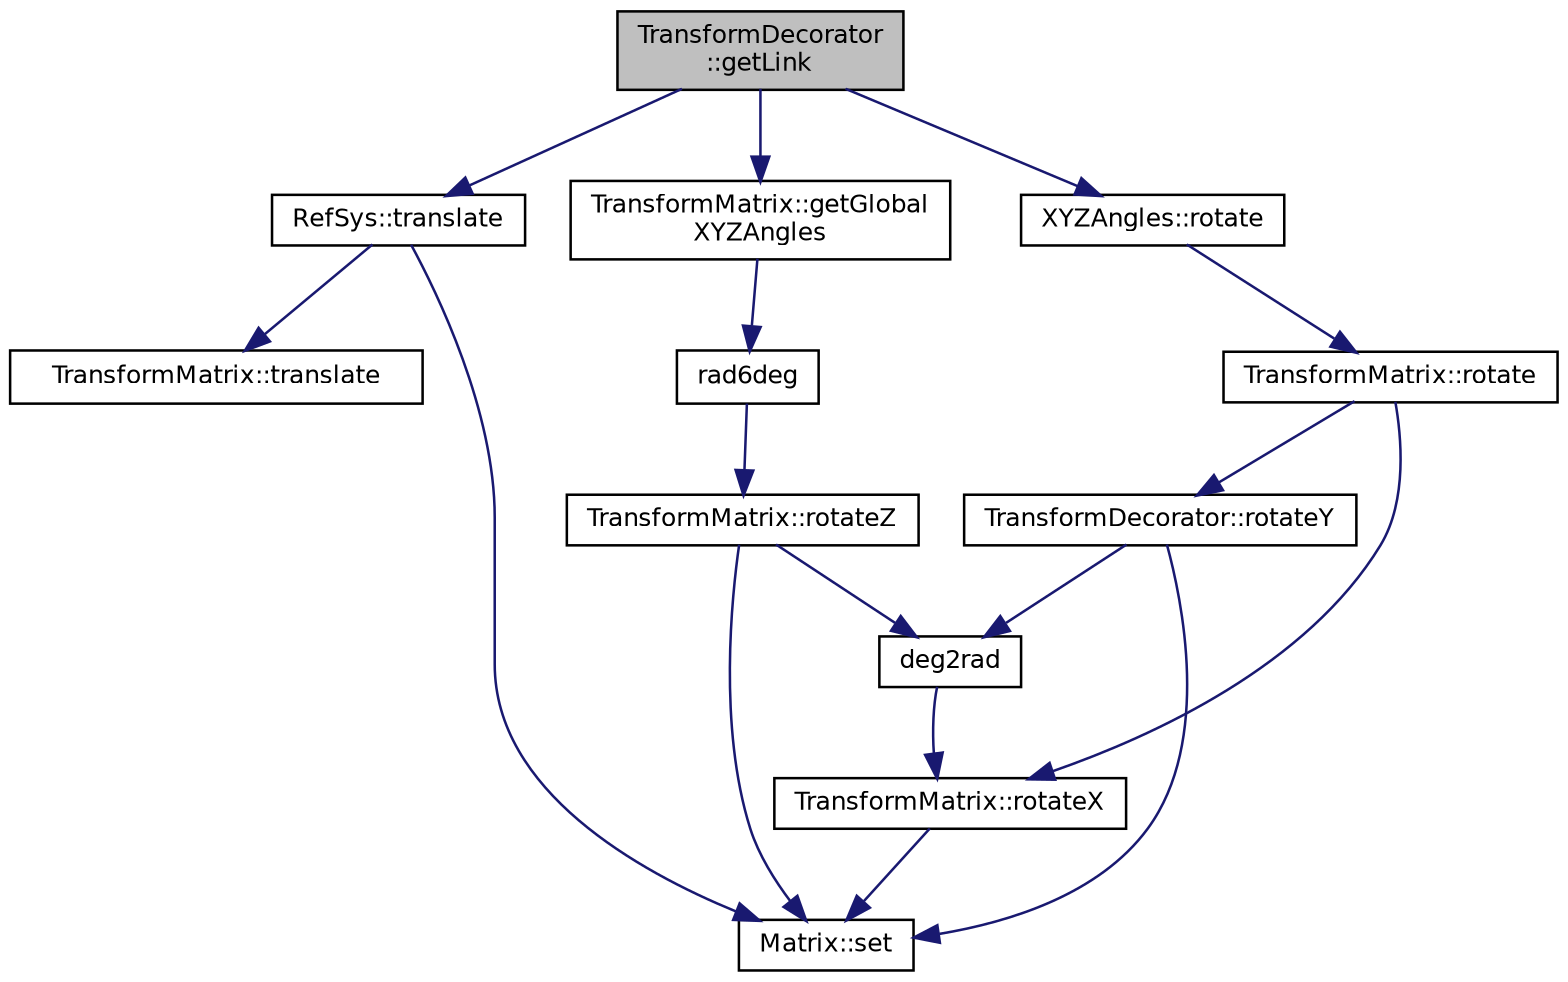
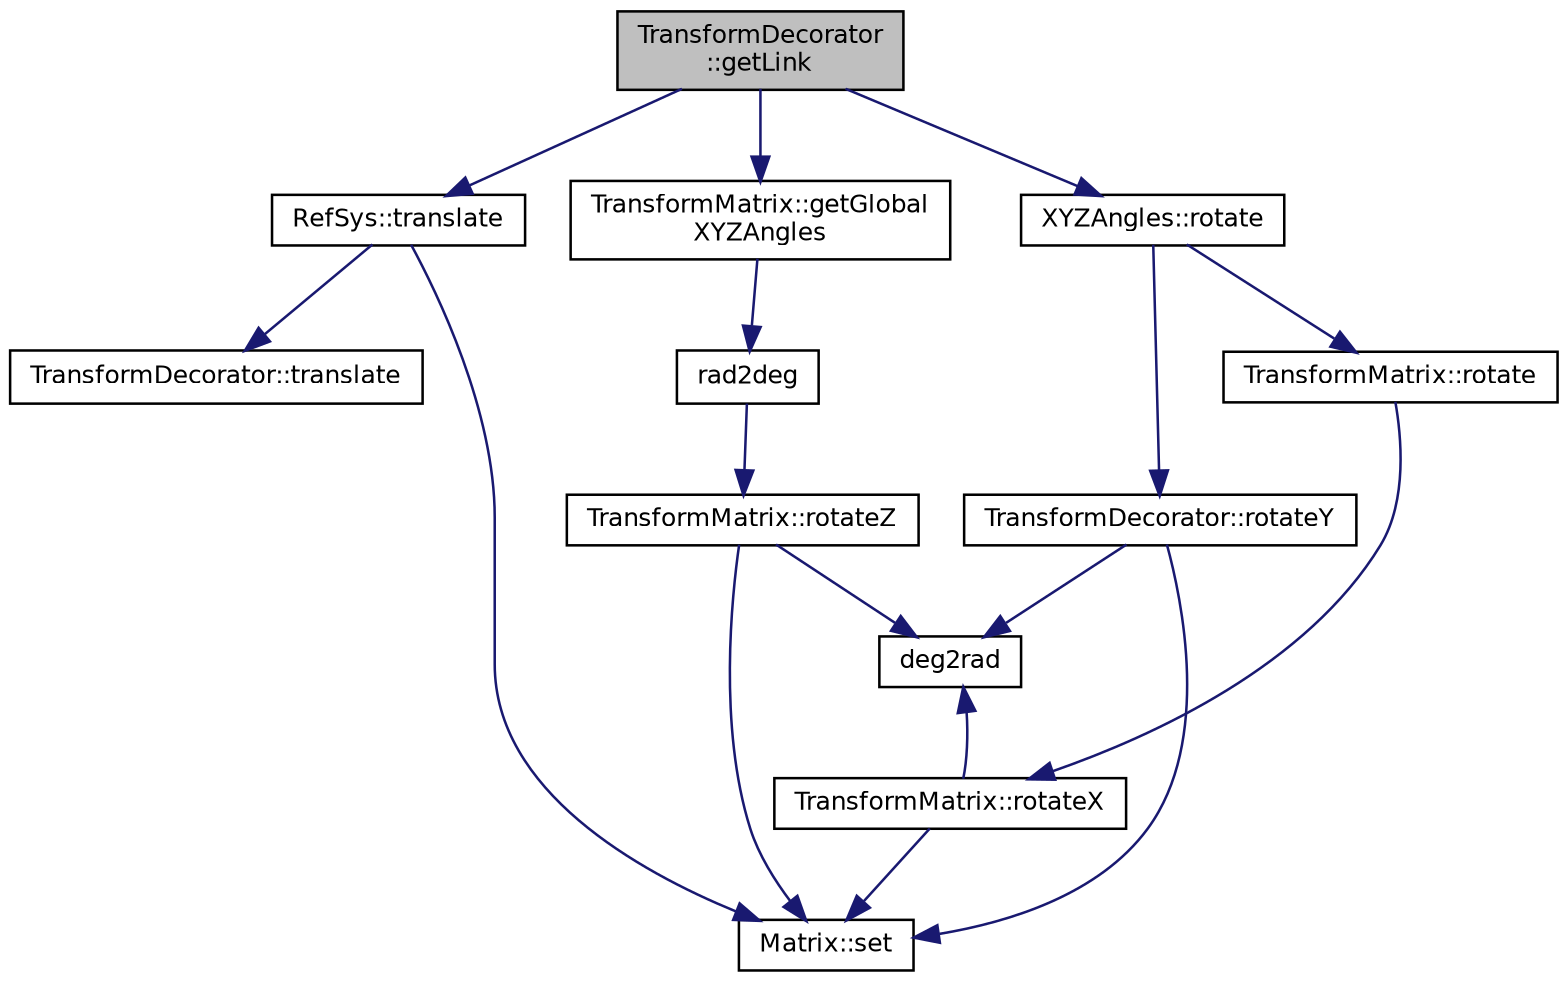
(216, 377) -> (216, 377)
(748, 377) -> (748, 377)
(1287, 442) -> (1156, 357)
(933, 720) -> (967, 746)
